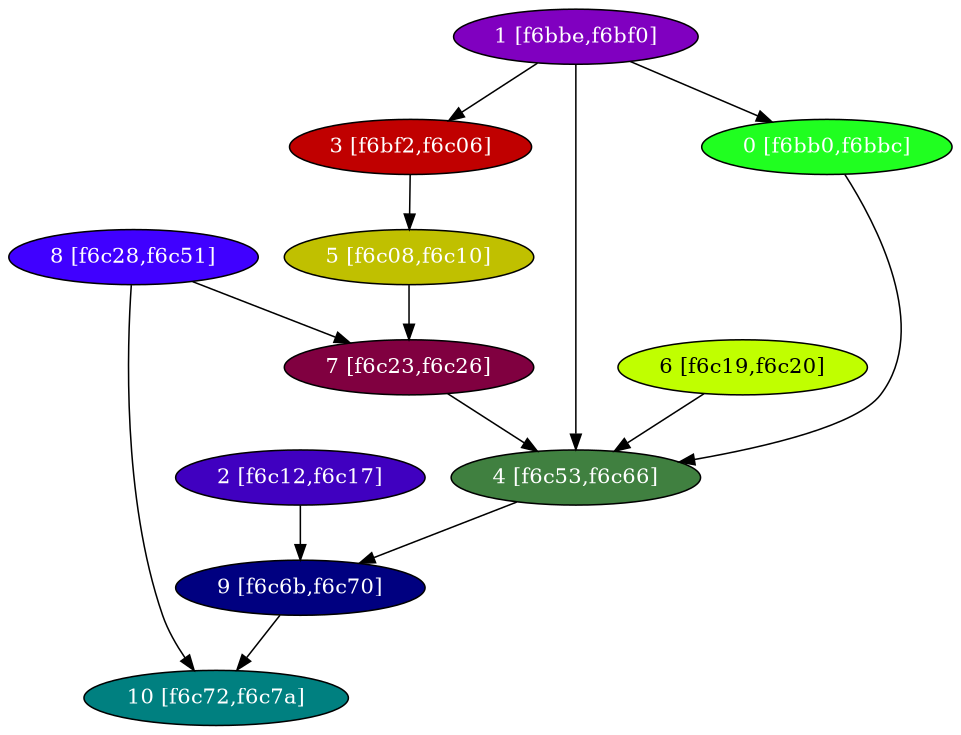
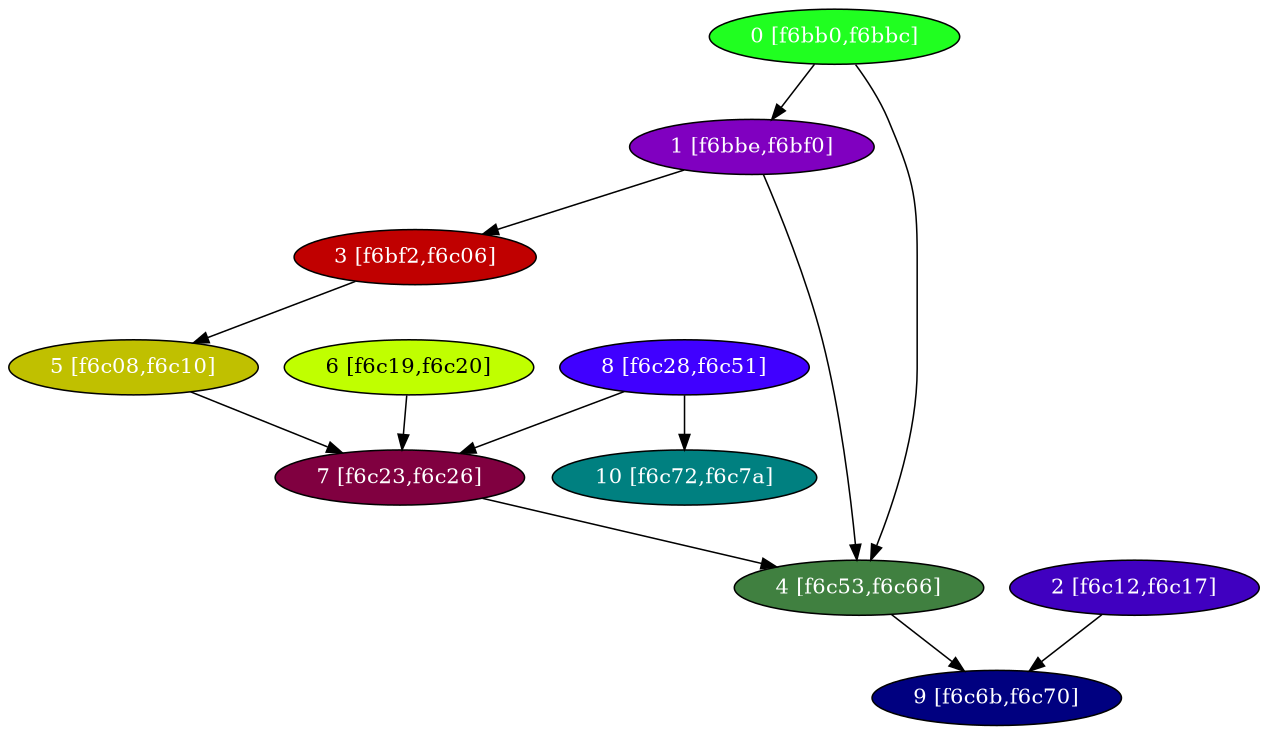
(694, 89) -> (798, 86)
(666, 418) -> (405, 415)
(263, 636) -> none
